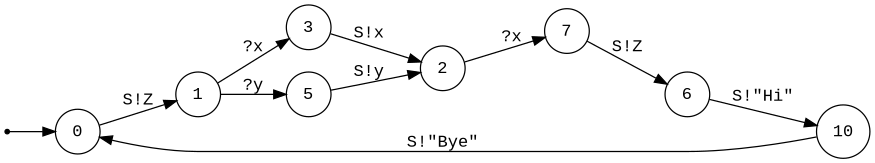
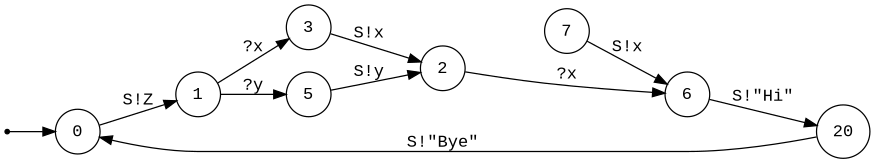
(627, 47) -> (627, 47)
(499, 51) -> (559, 85)
(843, 132) -> (843, 132)
